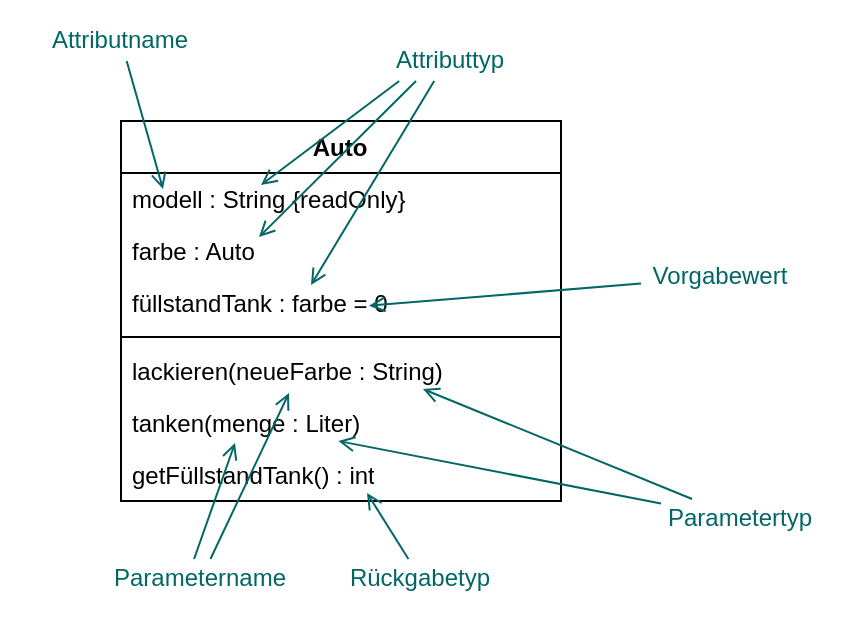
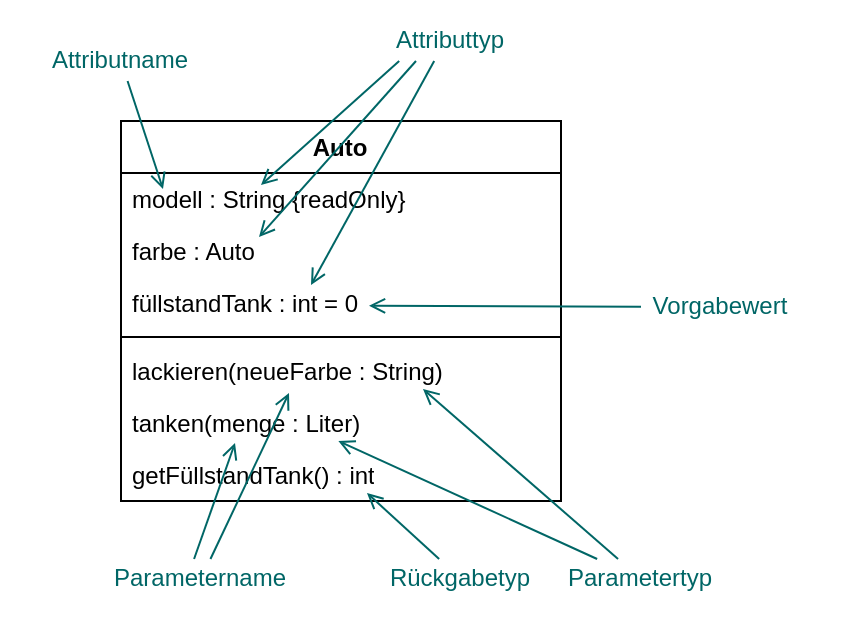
(121, 41) -> (121, 61)
(451, 61) -> (451, 41)
(721, 277) -> (721, 307)
(279, 305) -> (263, 305)
(741, 519) -> (641, 579)
(421, 579) -> (461, 579)
